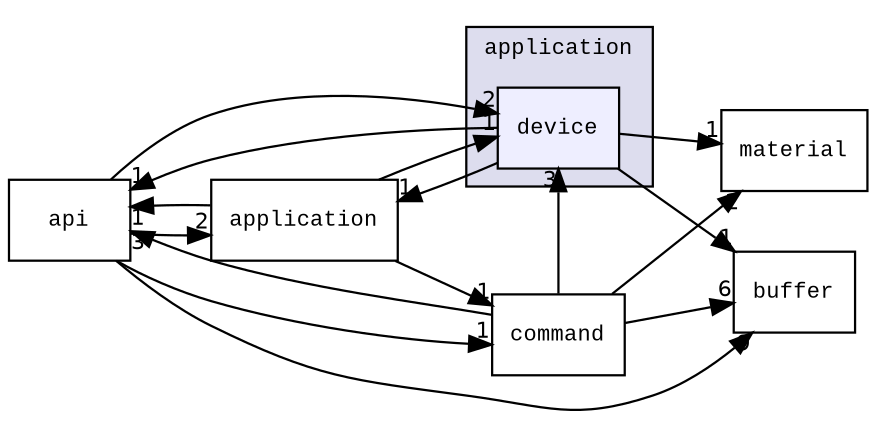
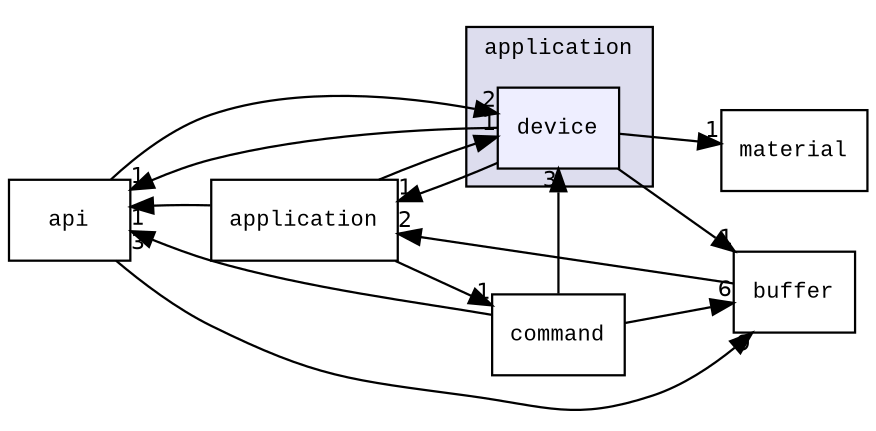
(159, 235) -> (577, 260)
(668, 250) -> none
(288, 320) -> none
